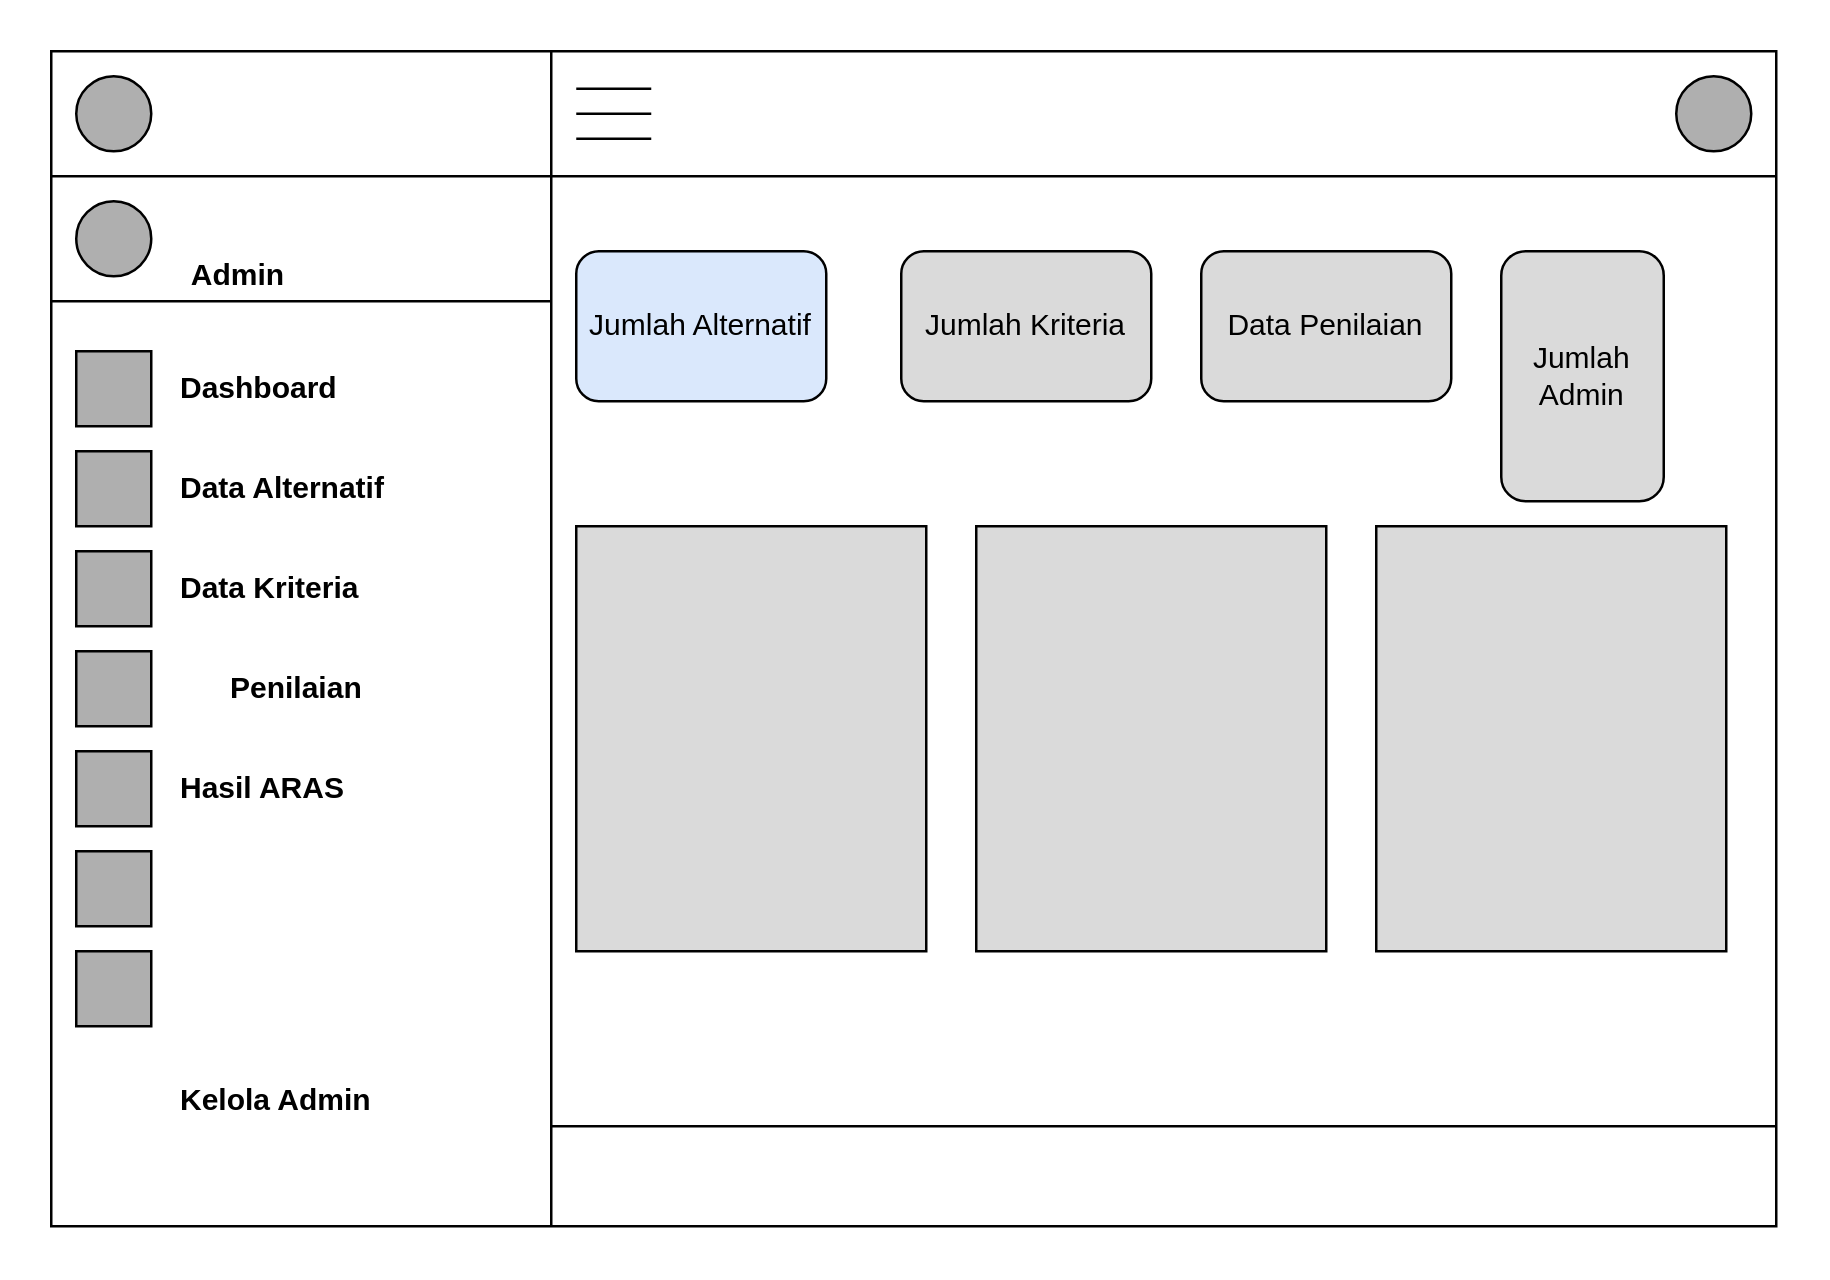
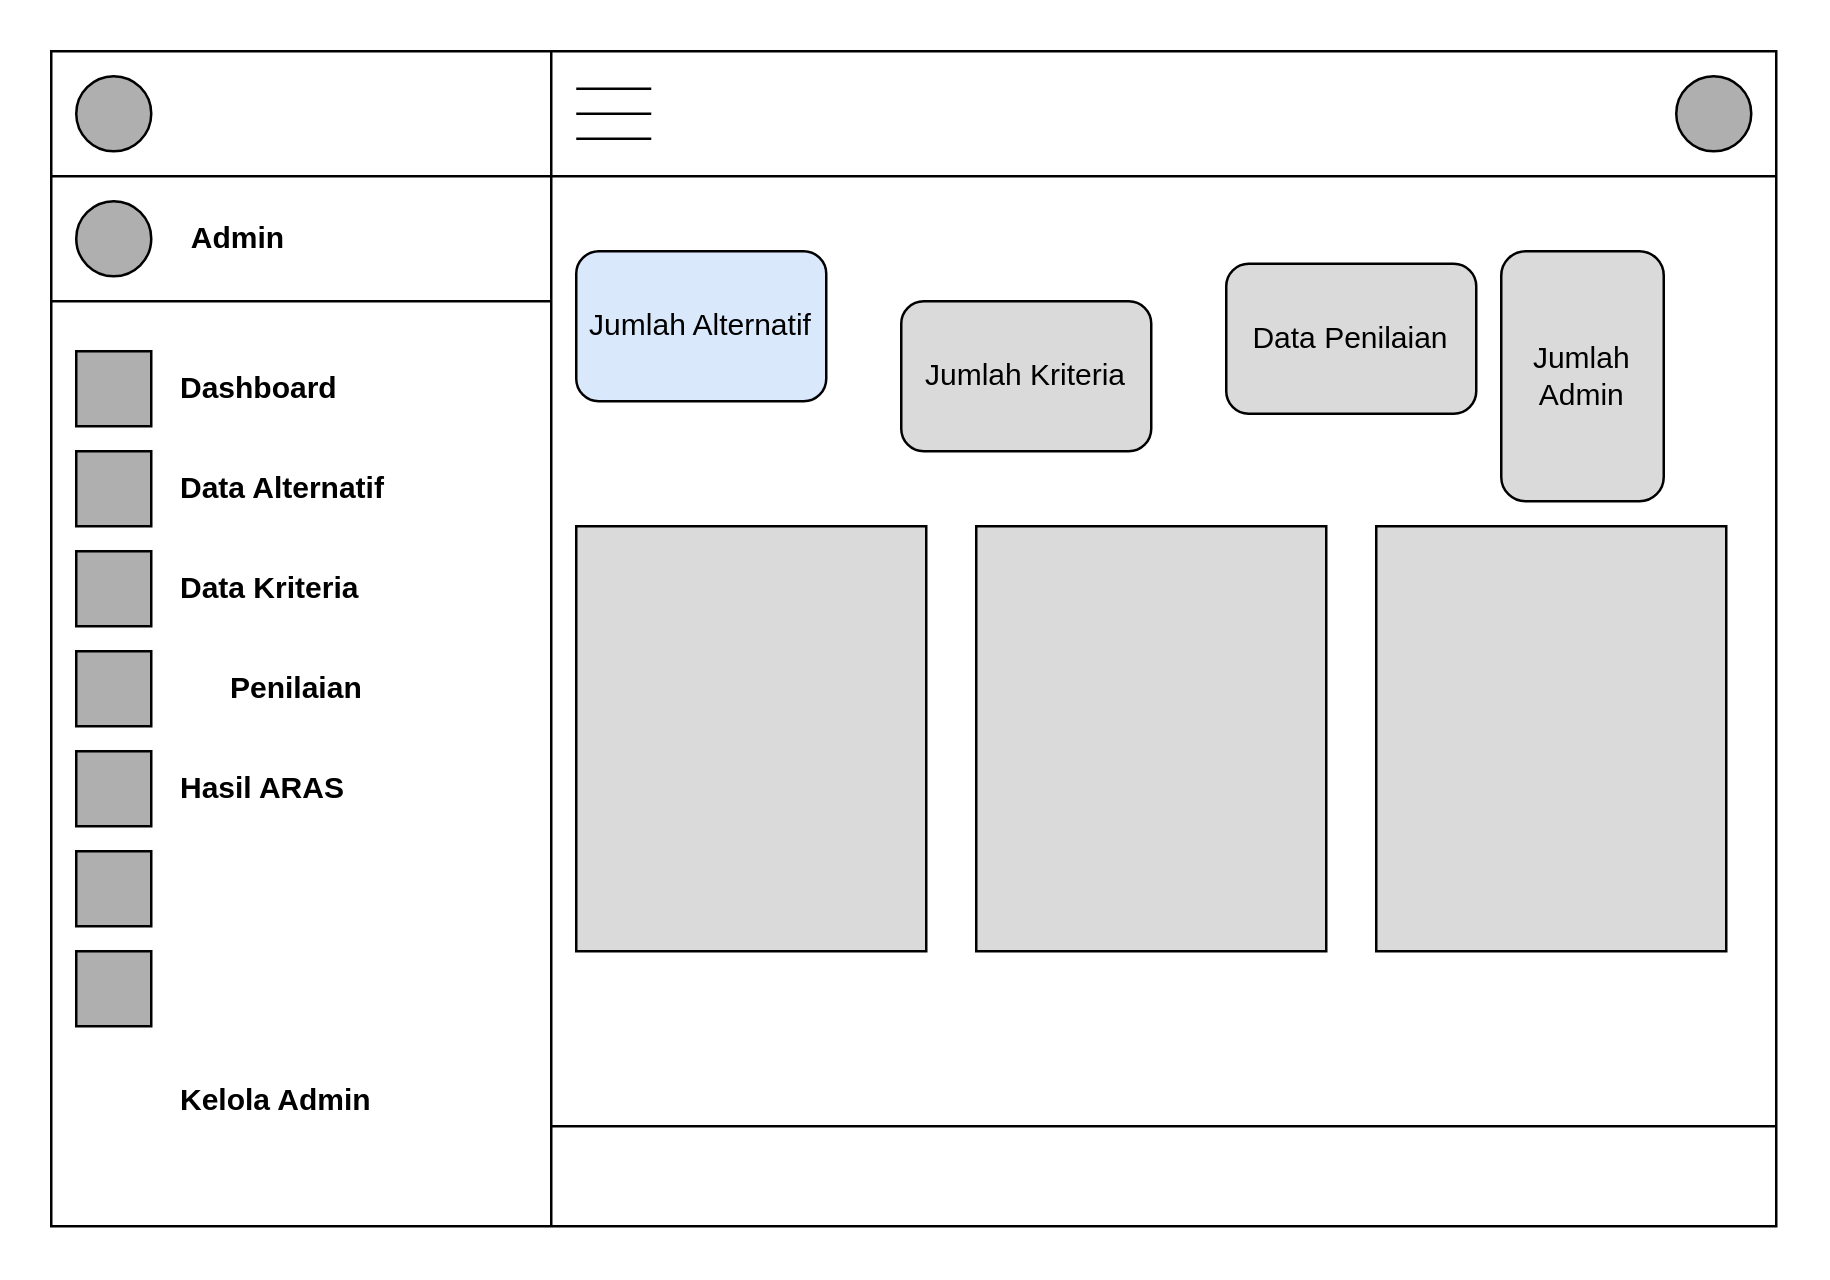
(239, 276) -> (239, 239)
(1026, 326) -> (1026, 376)
(1326, 326) -> (1351, 339)
